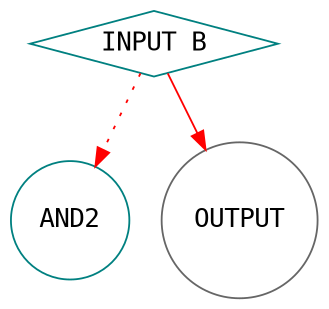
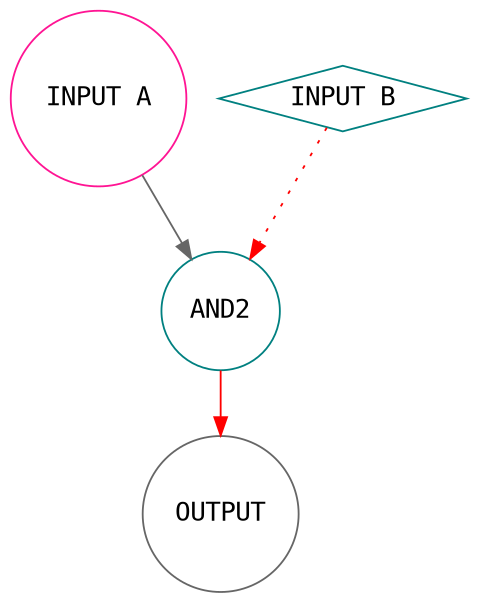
none -> (99, 99)
(183, 103) -> (221, 394)
